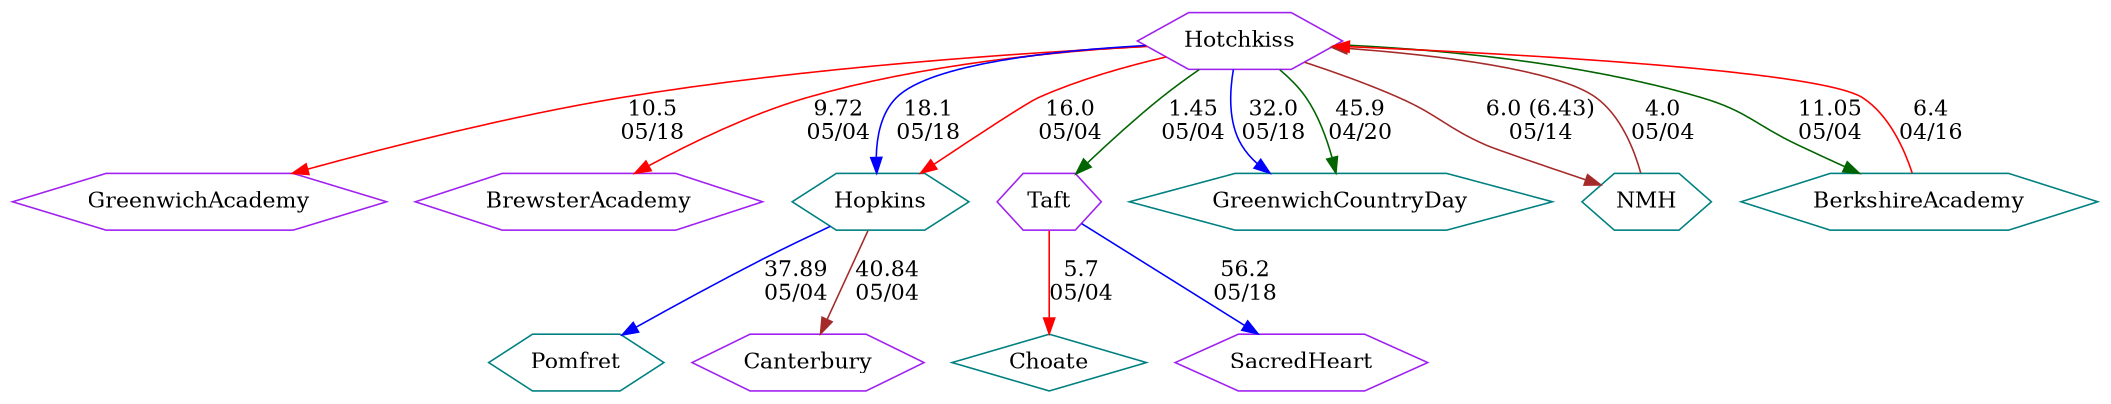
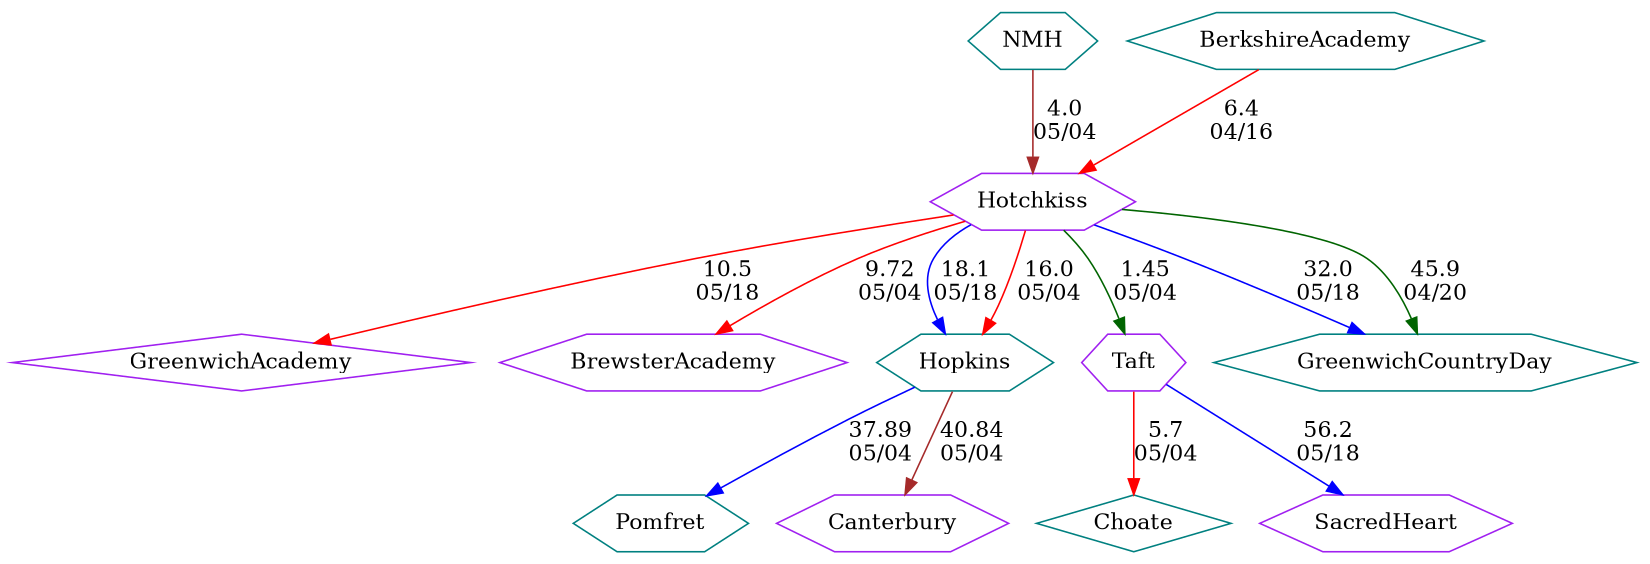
(1599, 73) -> none
(1444, 123) -> none
(200, 202) -> (242, 363)
